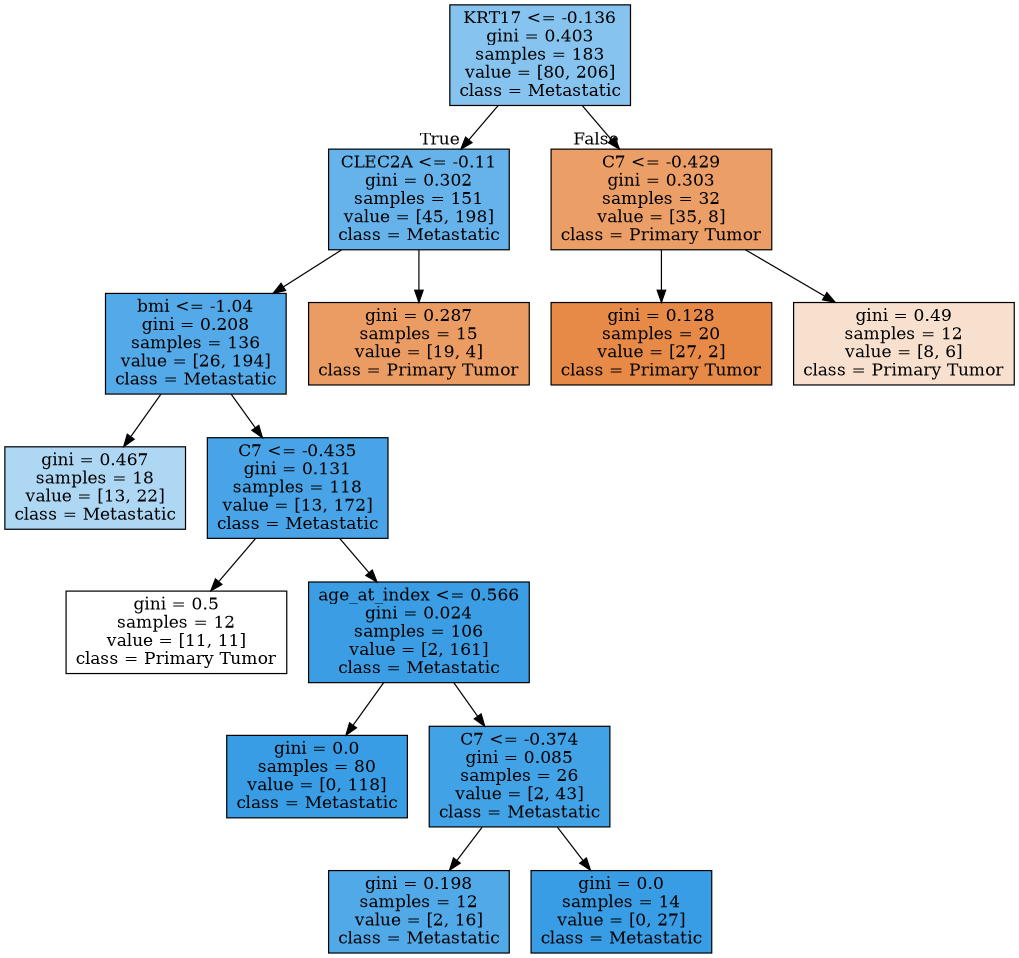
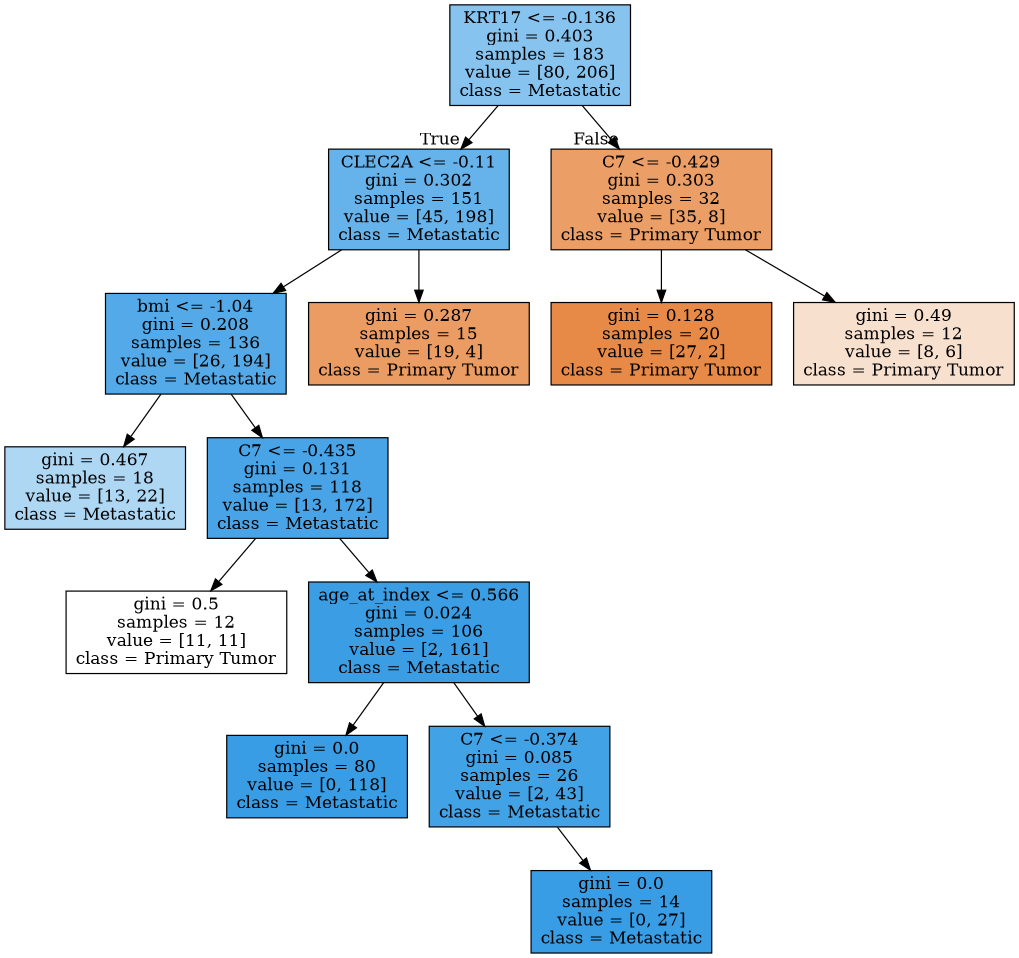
(419, 912) -> none
